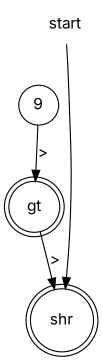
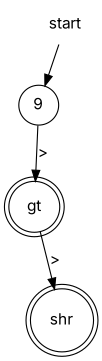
(71, 161) -> (54, 60)
